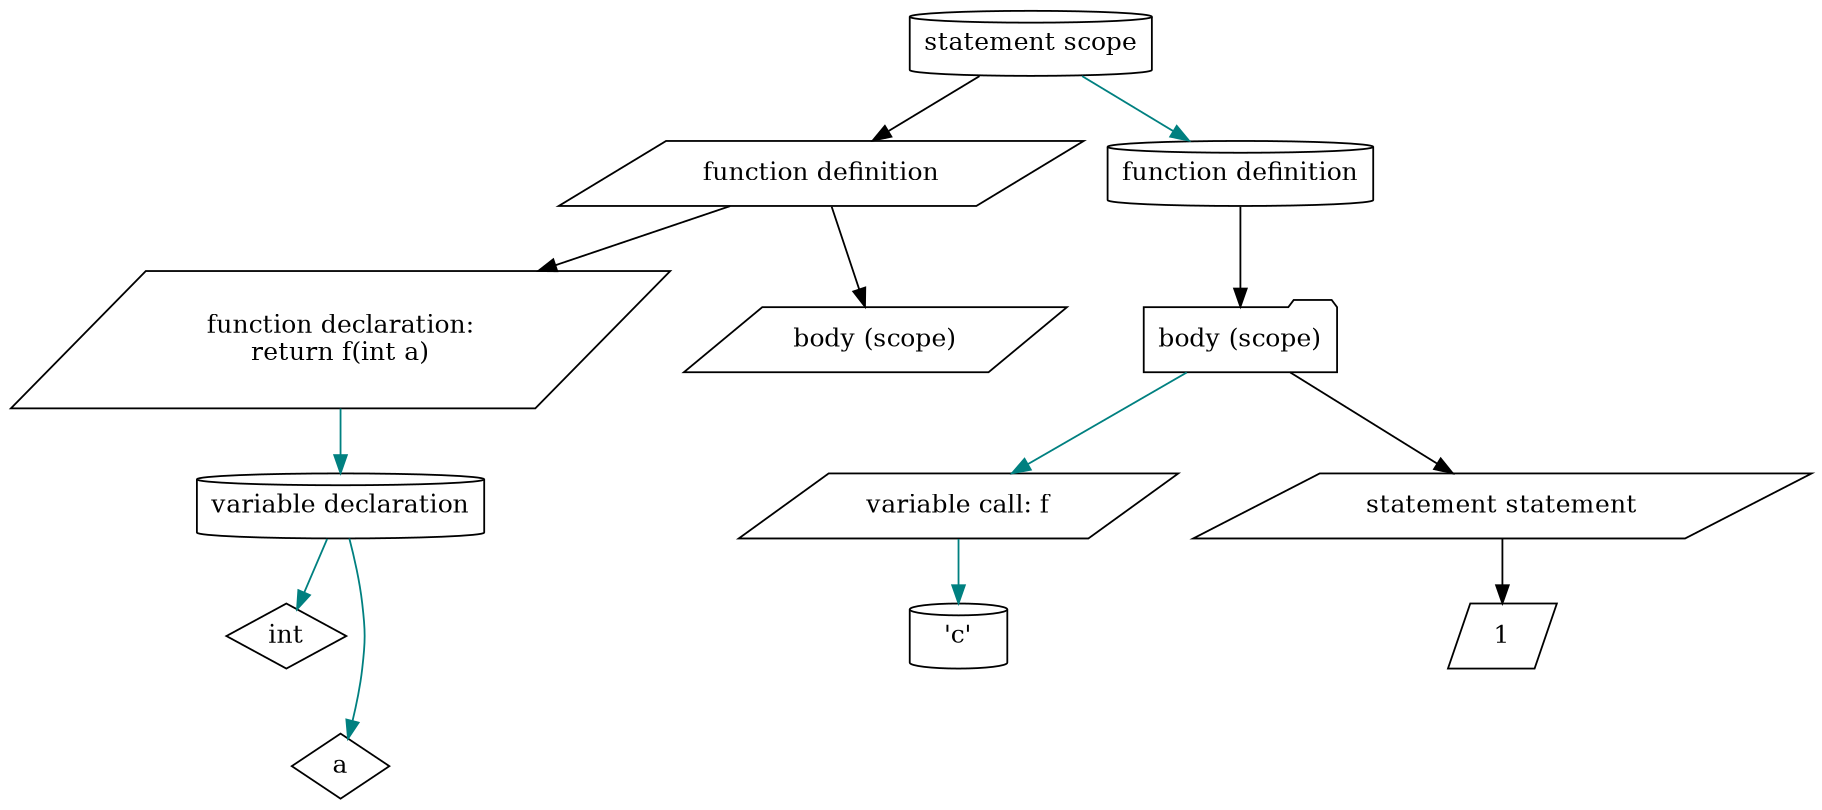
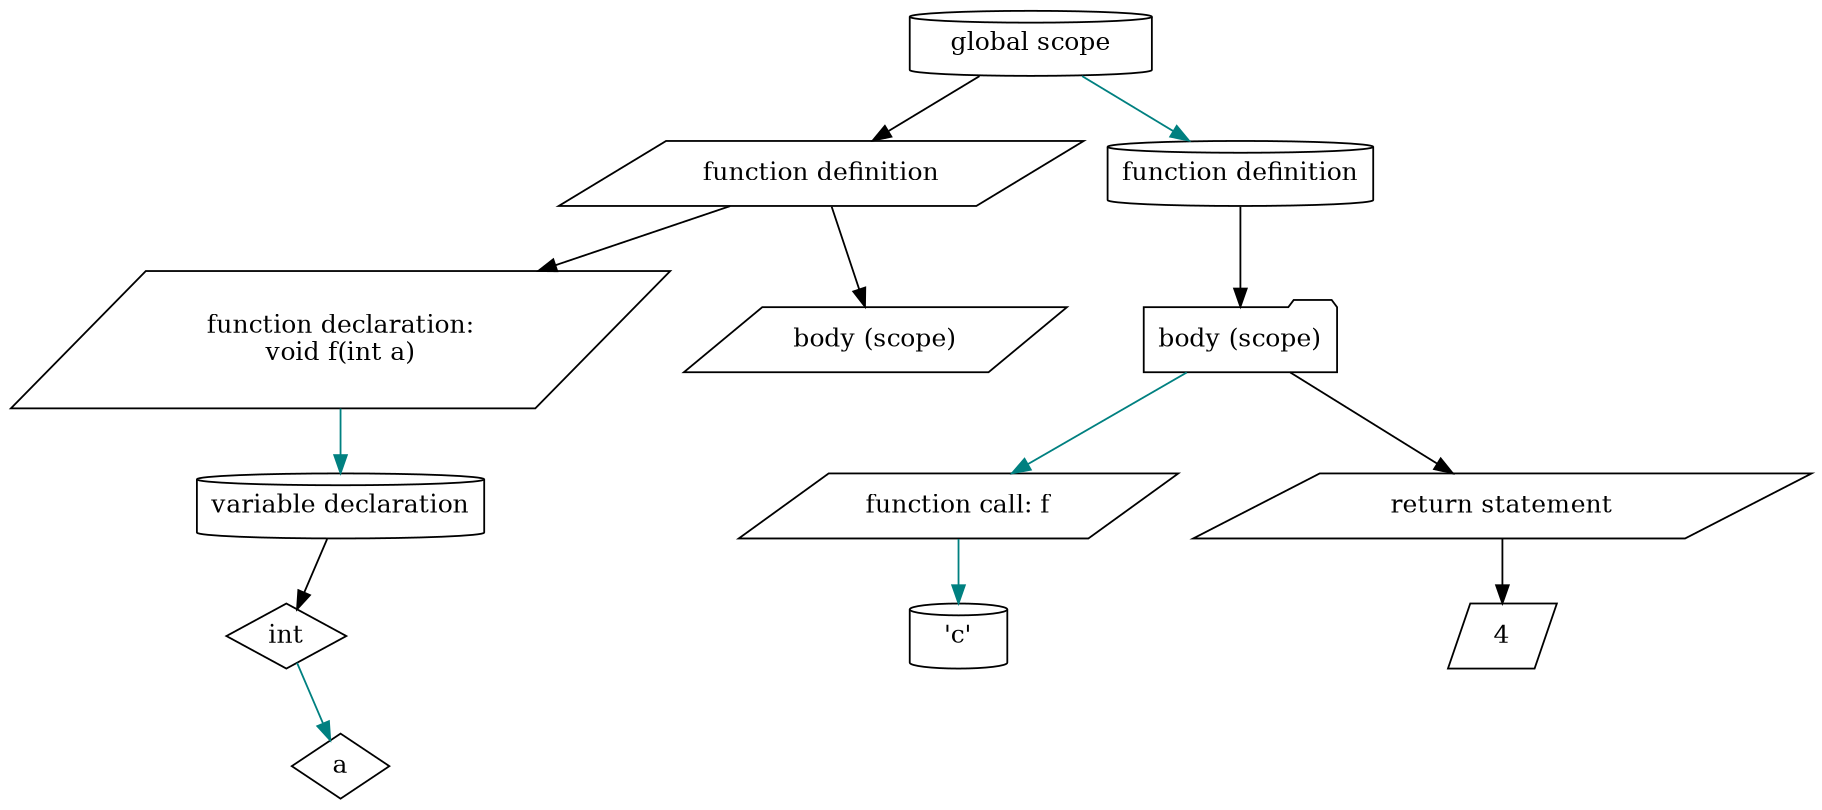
(1031, 43) -> (1031, 43)
(341, 340) -> (341, 340)
(959, 506) -> (959, 506)
(1502, 506) -> (1502, 506)
(316, 566) -> (316, 566)
(365, 629) -> (310, 693)
(1502, 636) -> (1502, 636)
